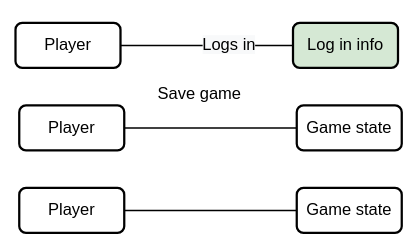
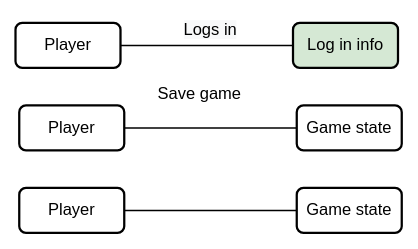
(229, 45) -> (210, 30)
